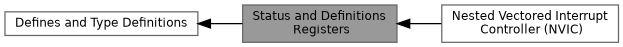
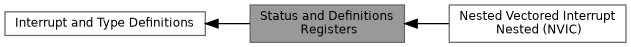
(101, 24) -> (105, 24)
(530, 24) -> (538, 24)
